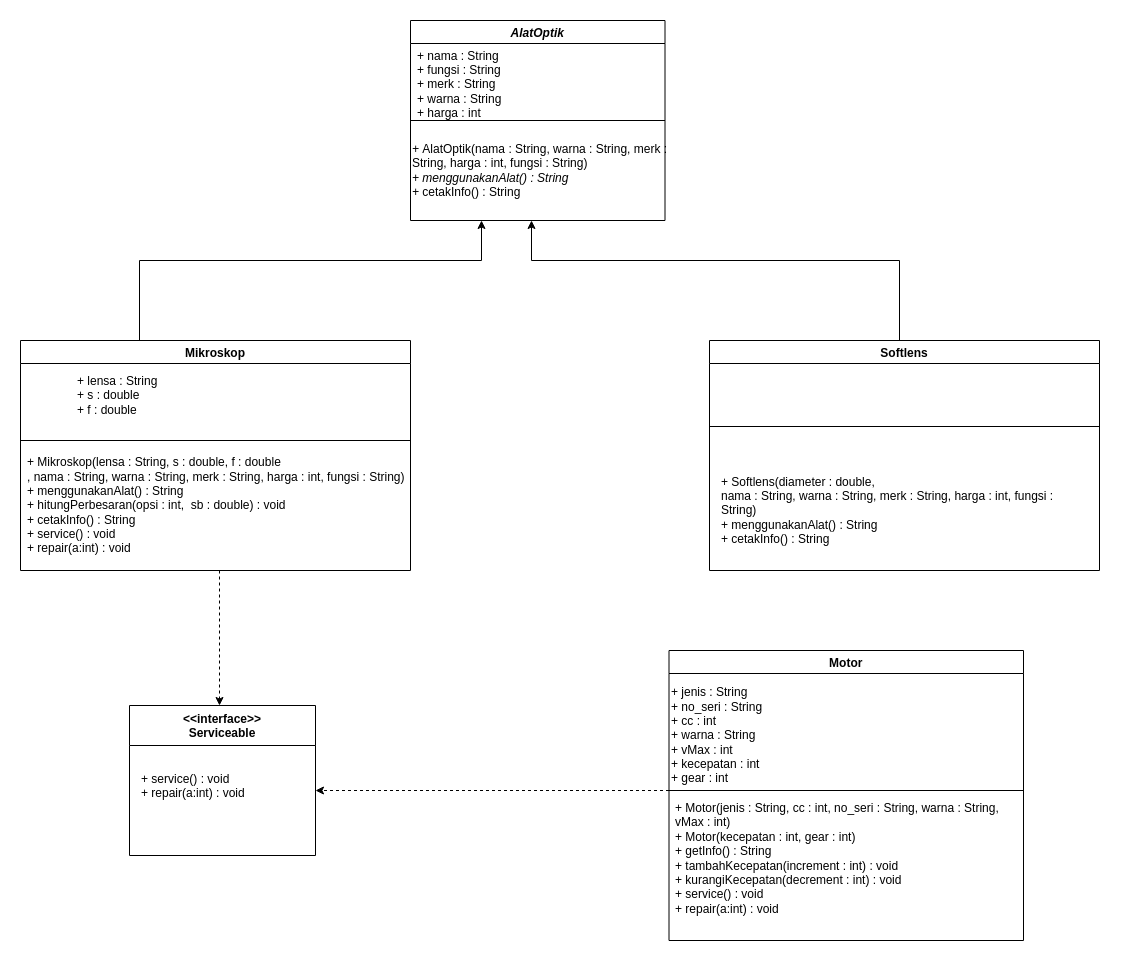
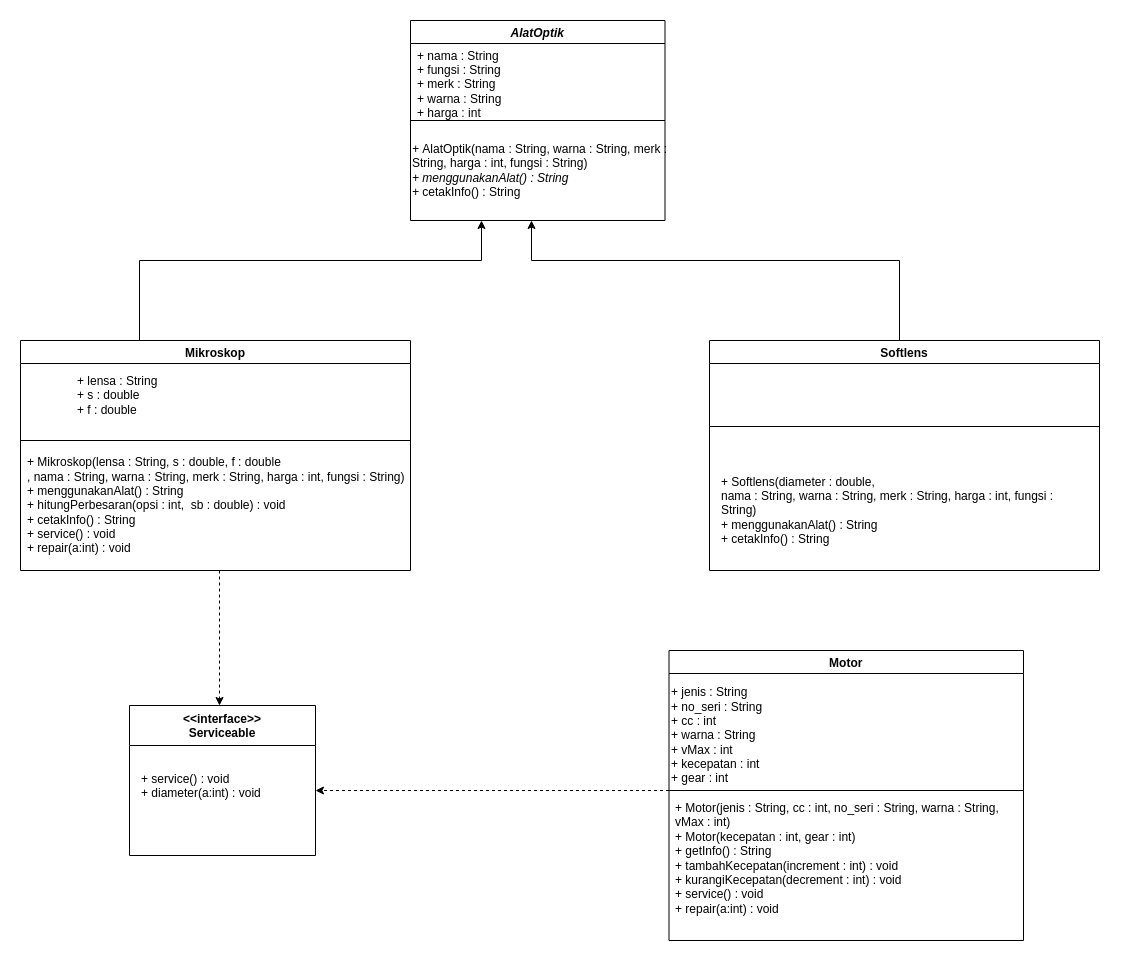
(203, 787) -> (210, 787)
